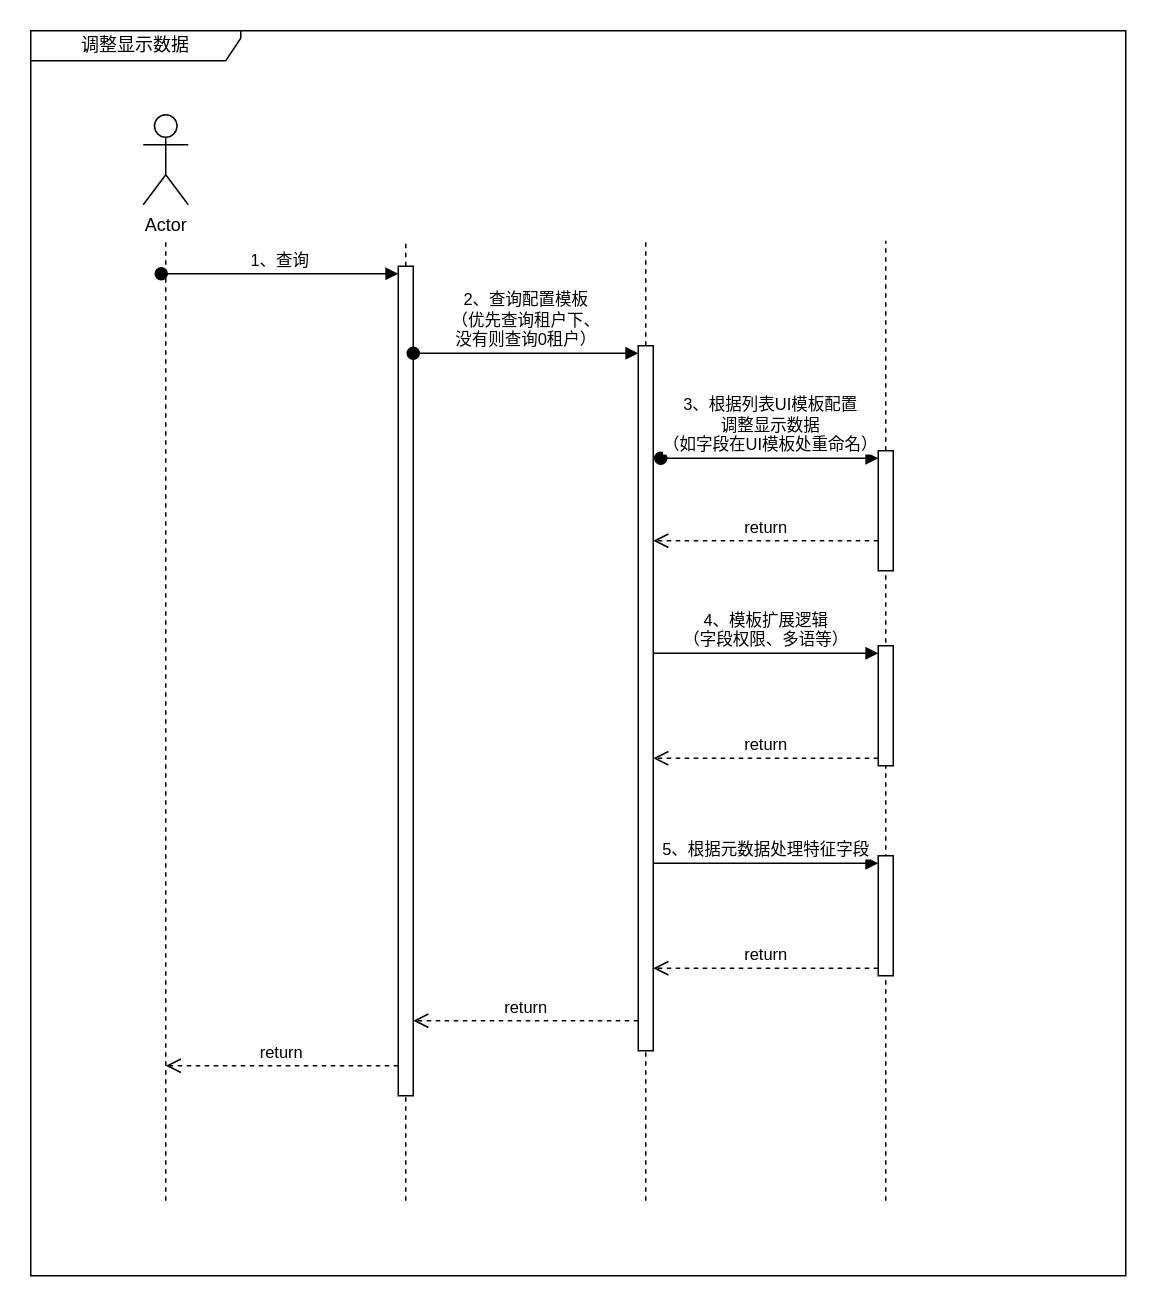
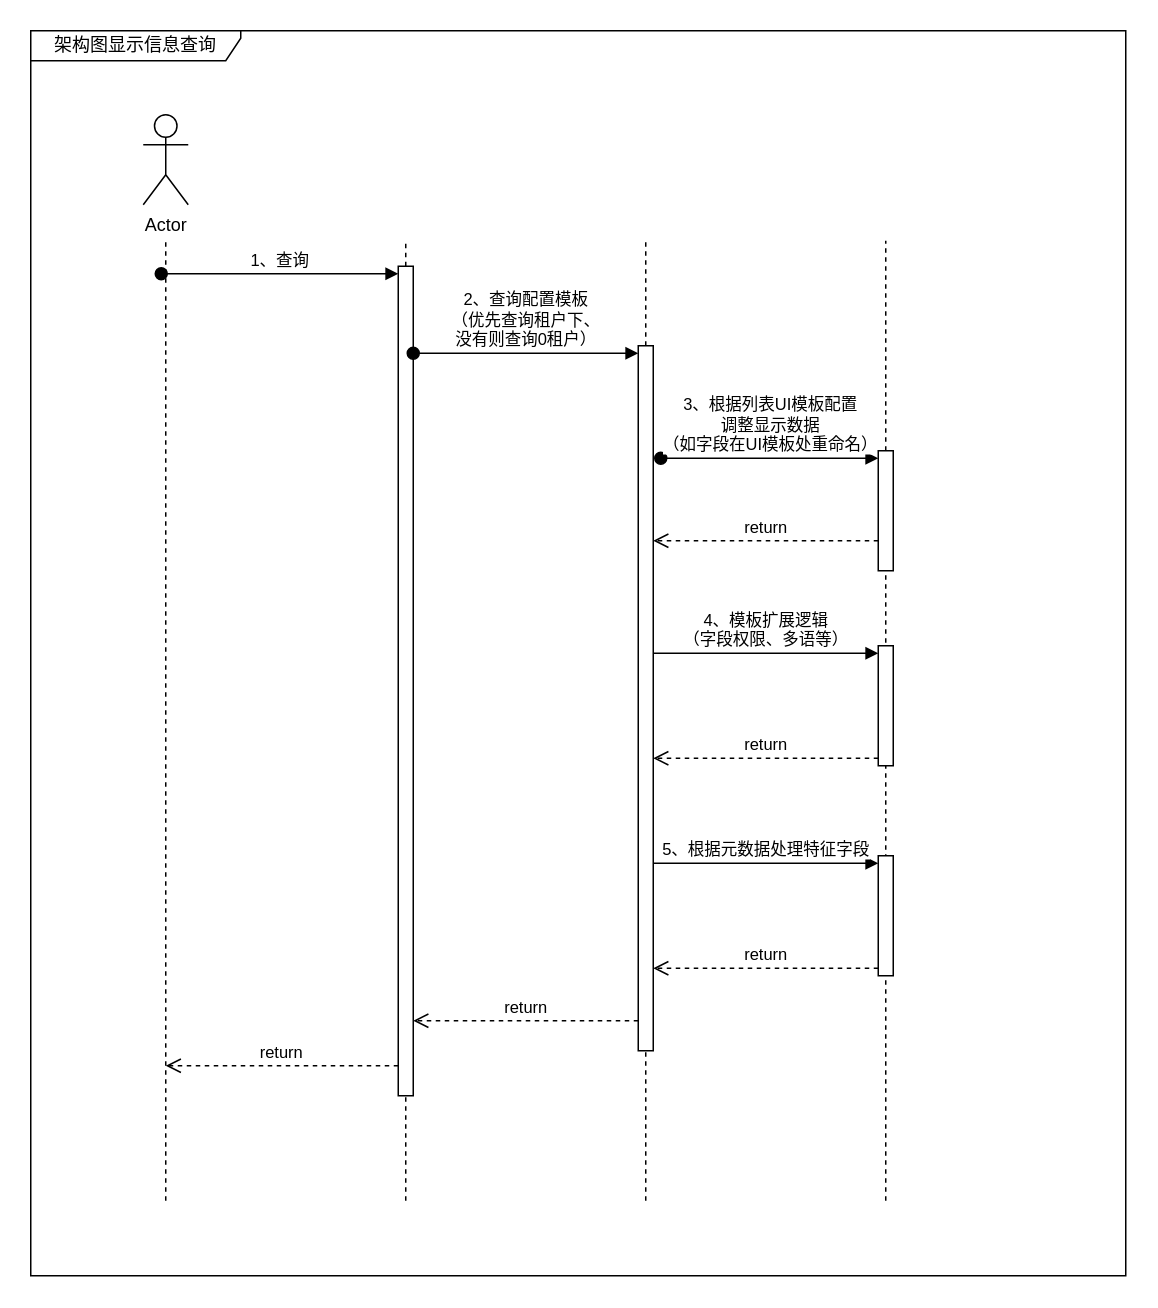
(136, 46) -> (136, 46)
